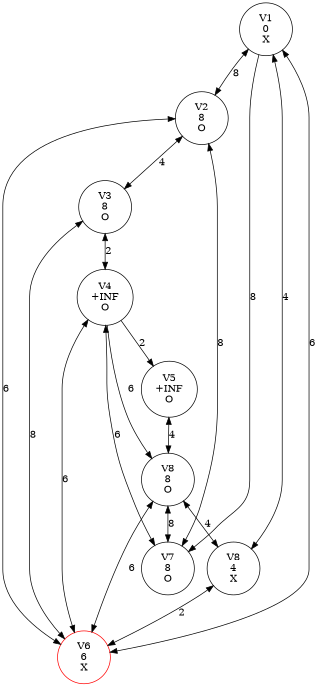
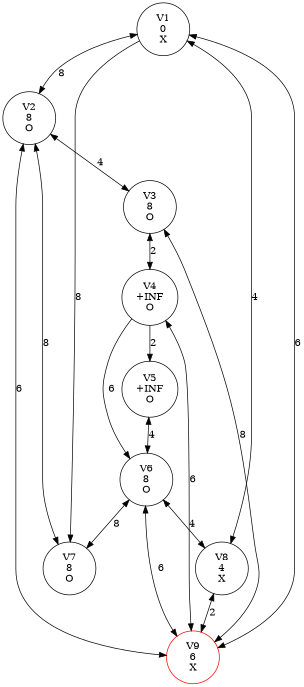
(114, 439) -> none
(168, 480) -> (146, 480)
(84, 657) -> (193, 657)
